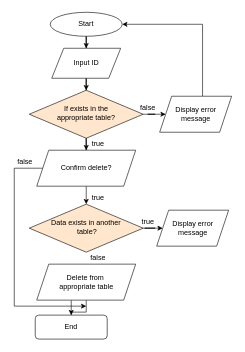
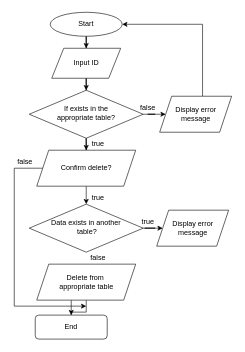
(86, 114) -> (86, 114)
(86, 228) -> (86, 228)
